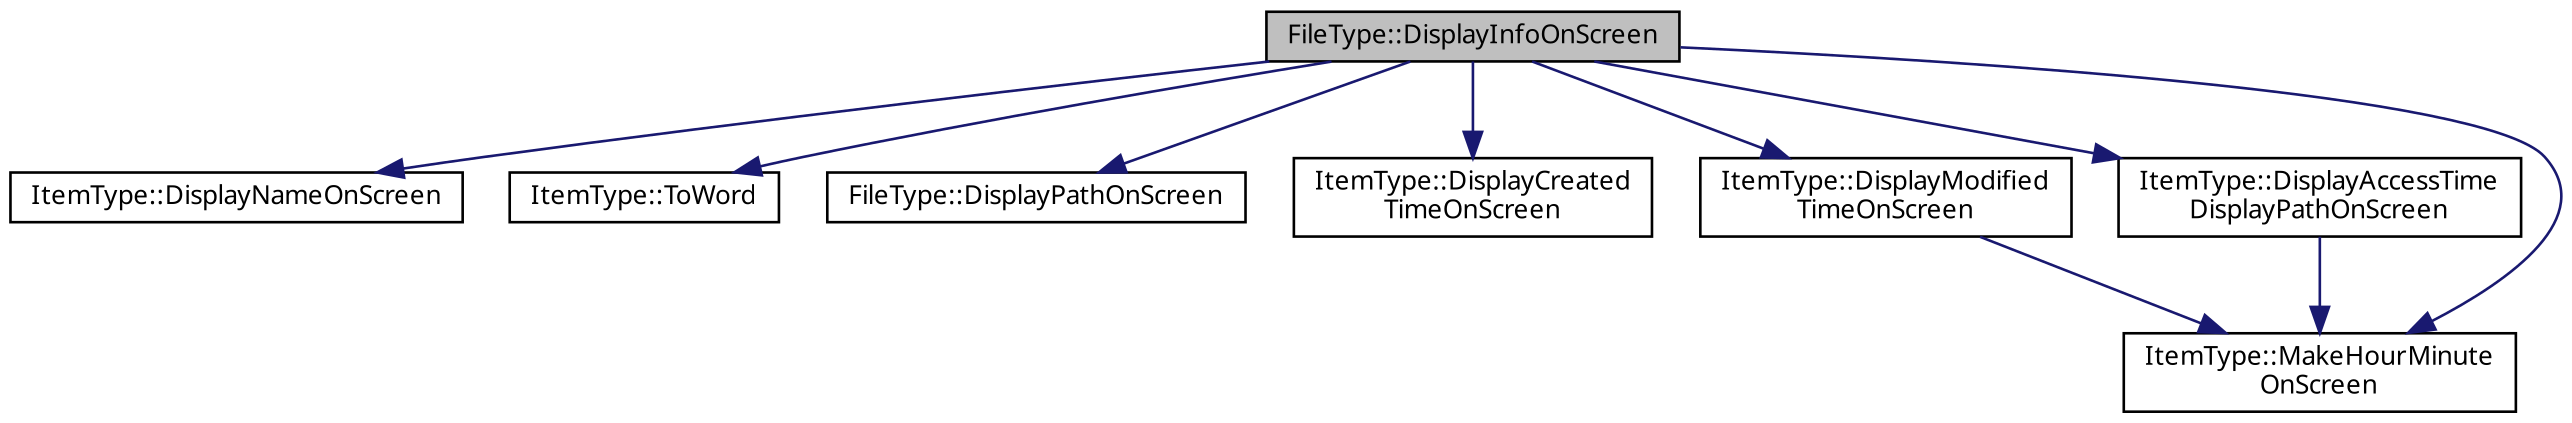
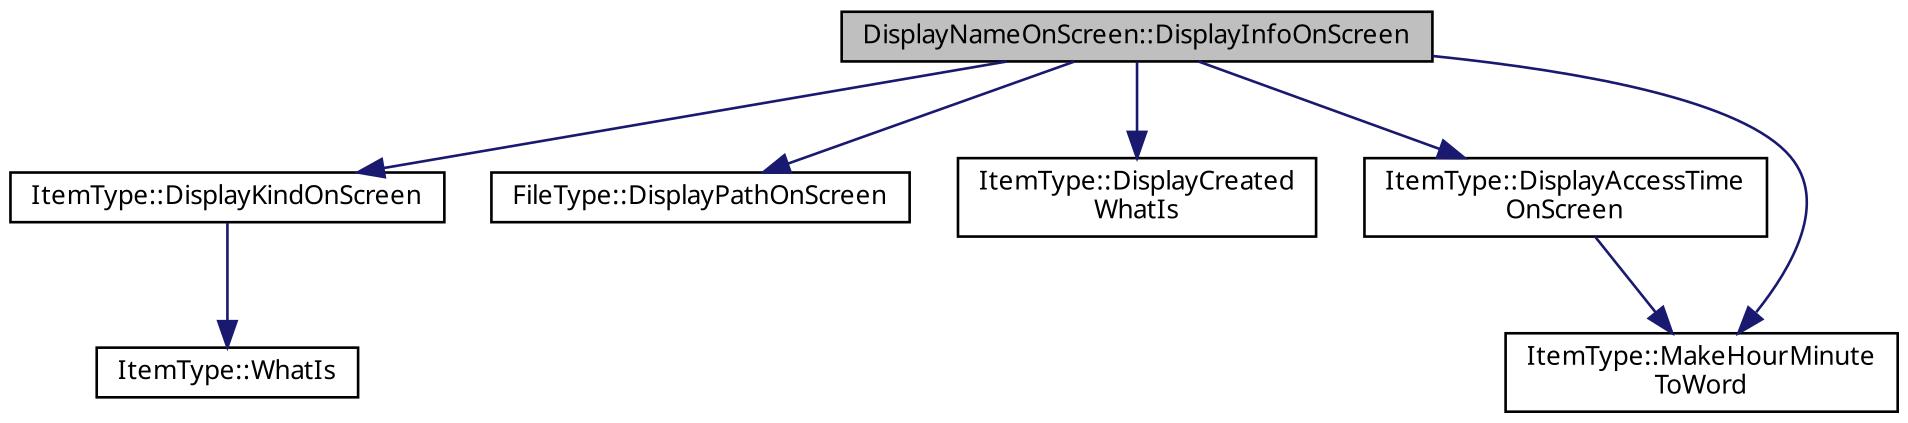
(1473, 37) -> (1137, 37)
(237, 197) -> none
(644, 197) -> (227, 197)
(1473, 197) -> (1137, 197)
(1886, 197) -> none
(2320, 197) -> (1566, 197)
none -> (227, 372)
(2320, 372) -> (1702, 372)
